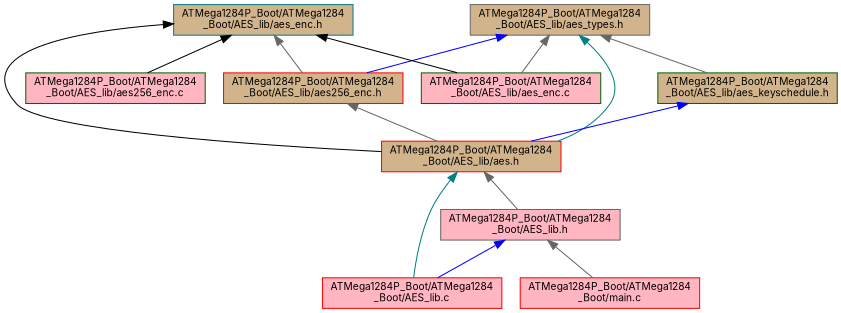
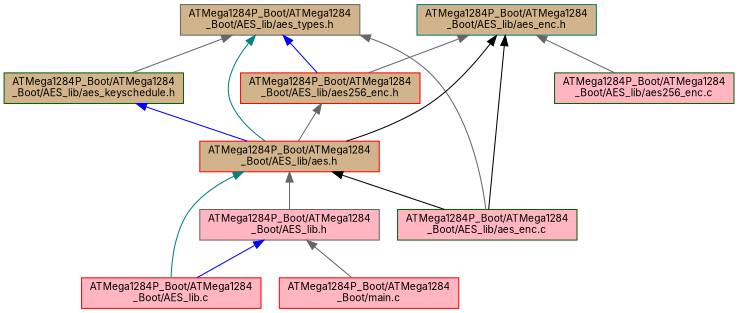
(185, 56) -> (580, 56)
none -> (393, 192)
